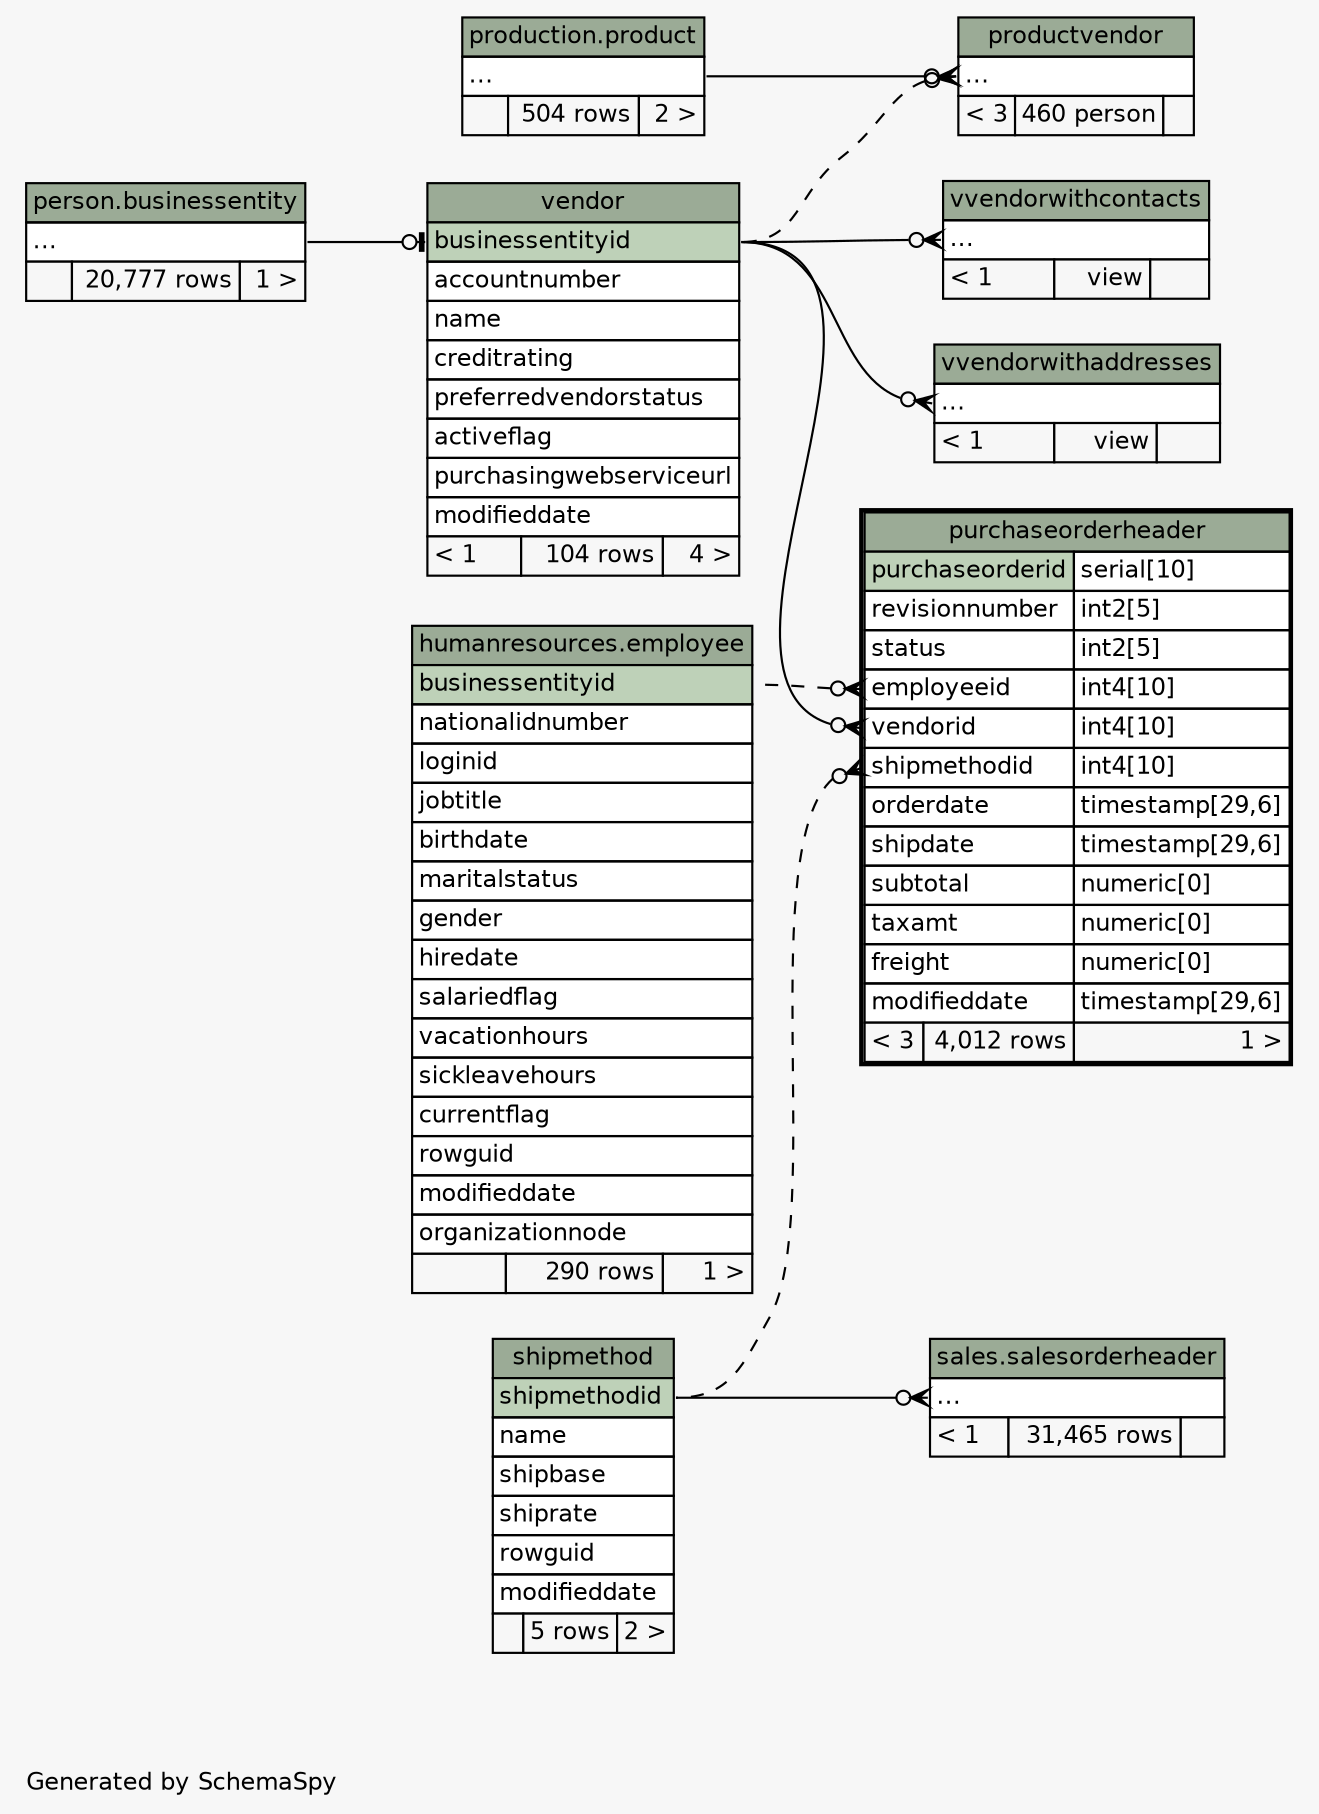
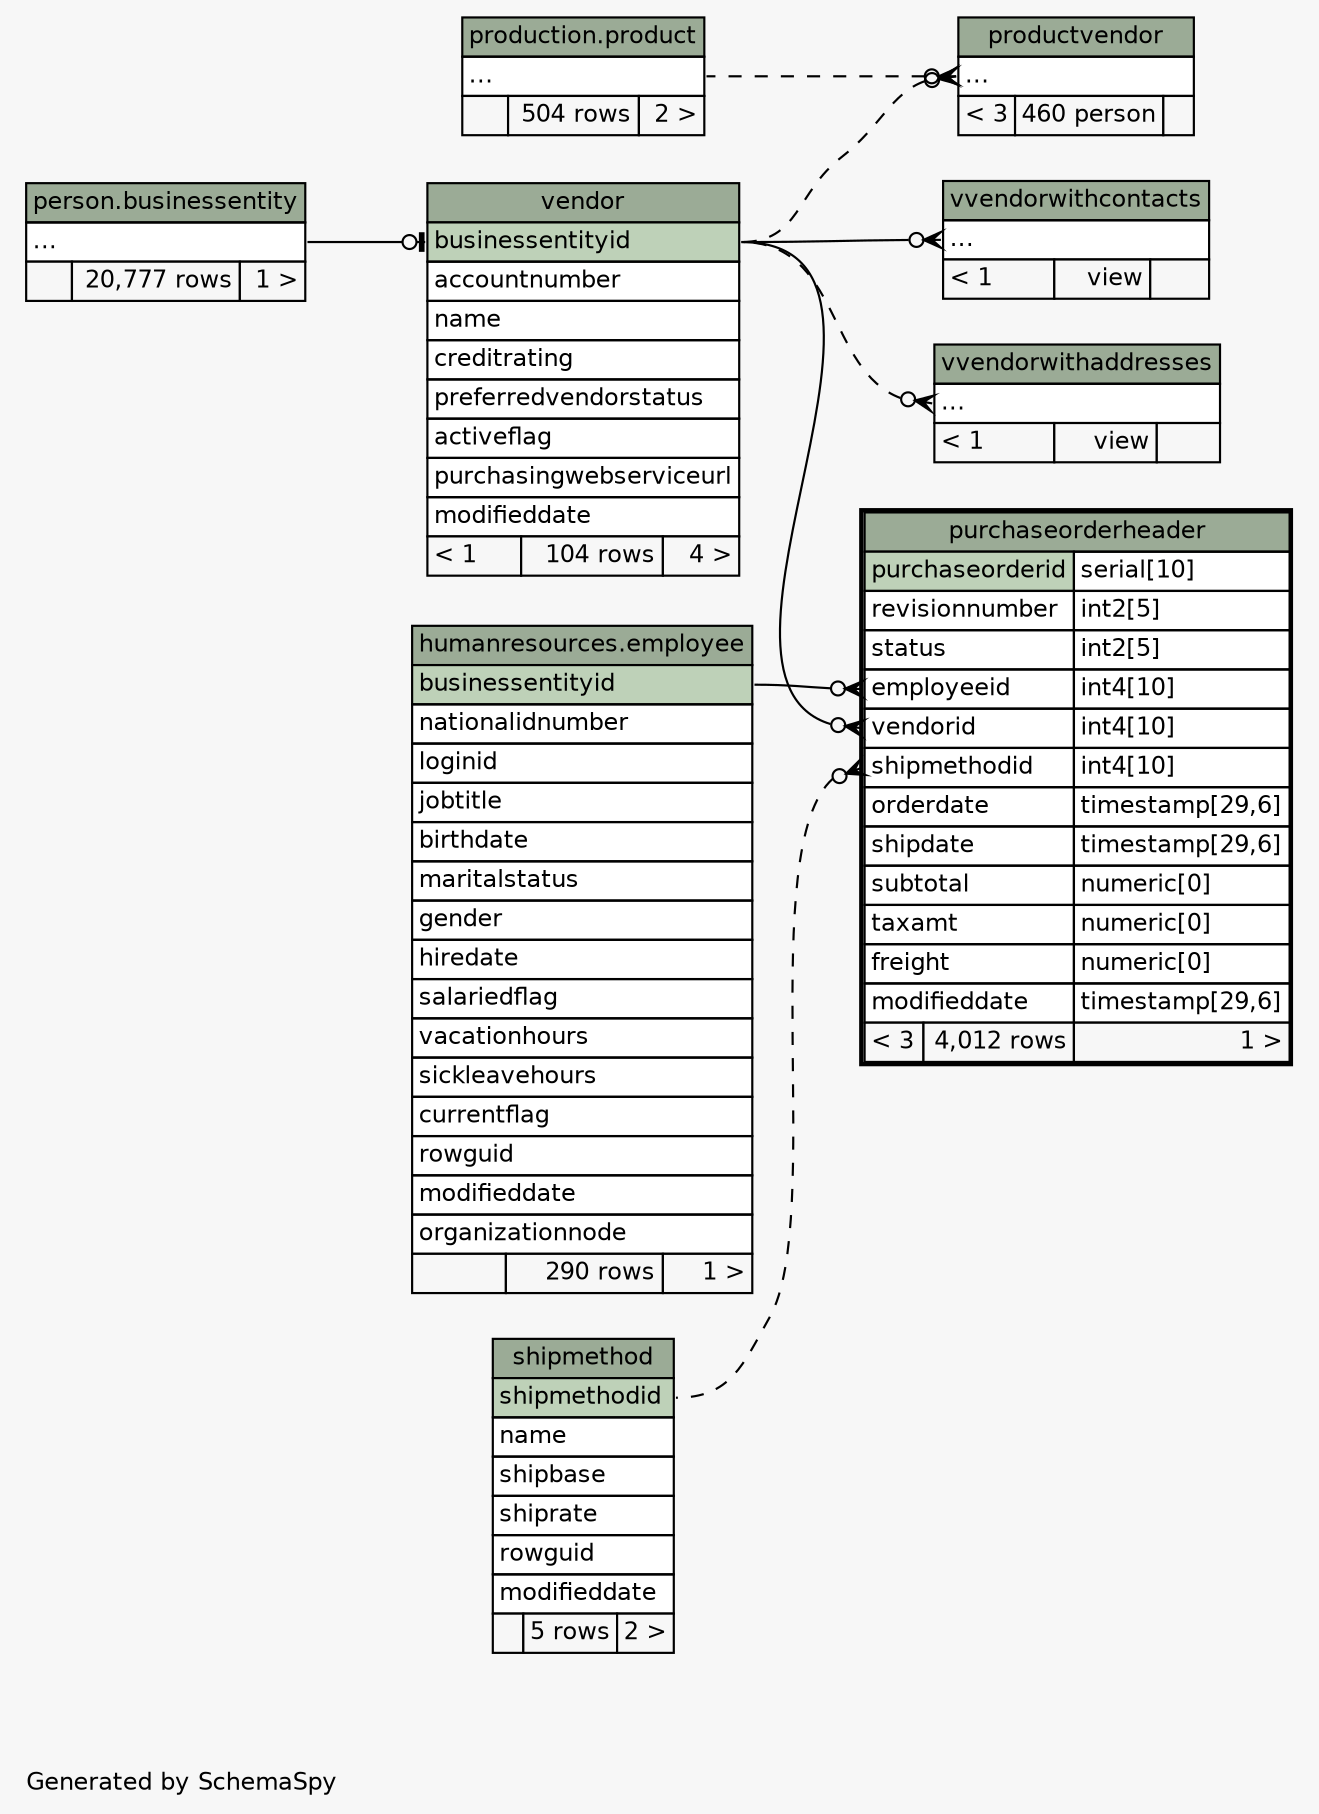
(816, 76) -> (816, 76)
(837, 324) -> (837, 324)
(808, 687) -> (808, 687)
(1076, 1398) -> none
